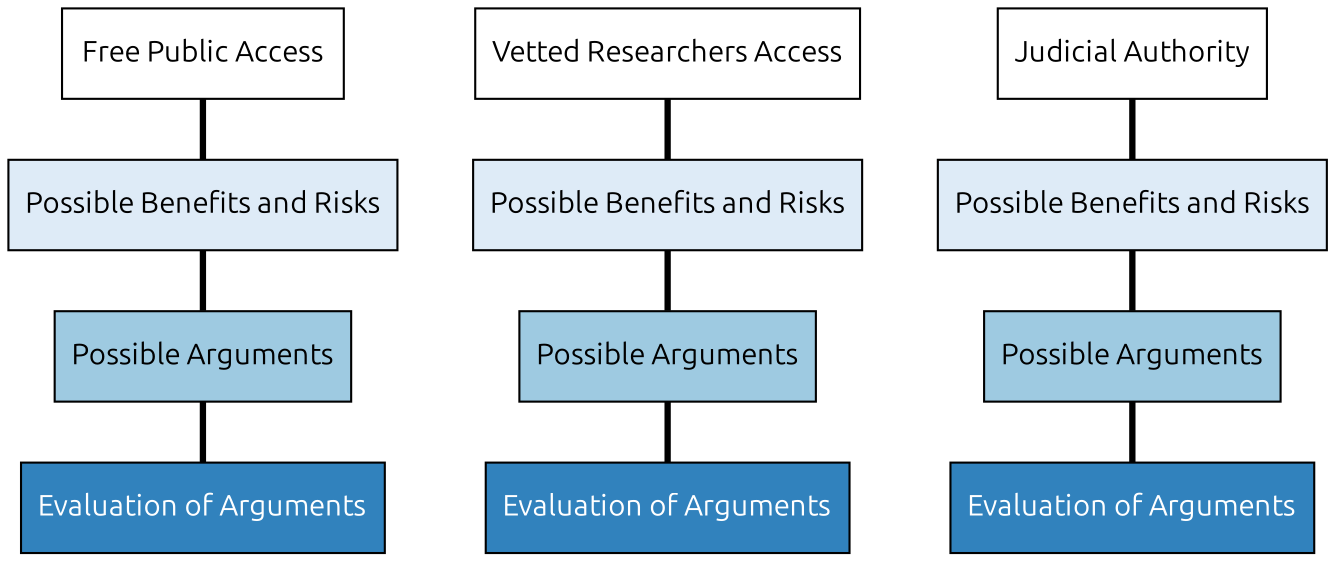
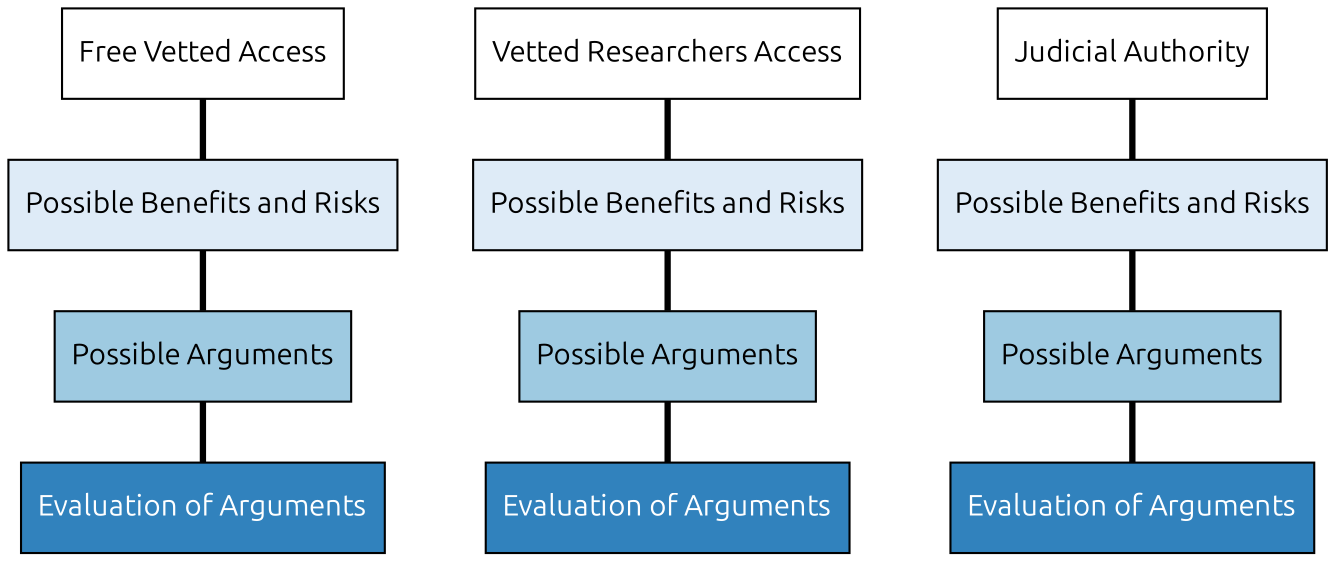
(203, 54) -> (203, 54)
